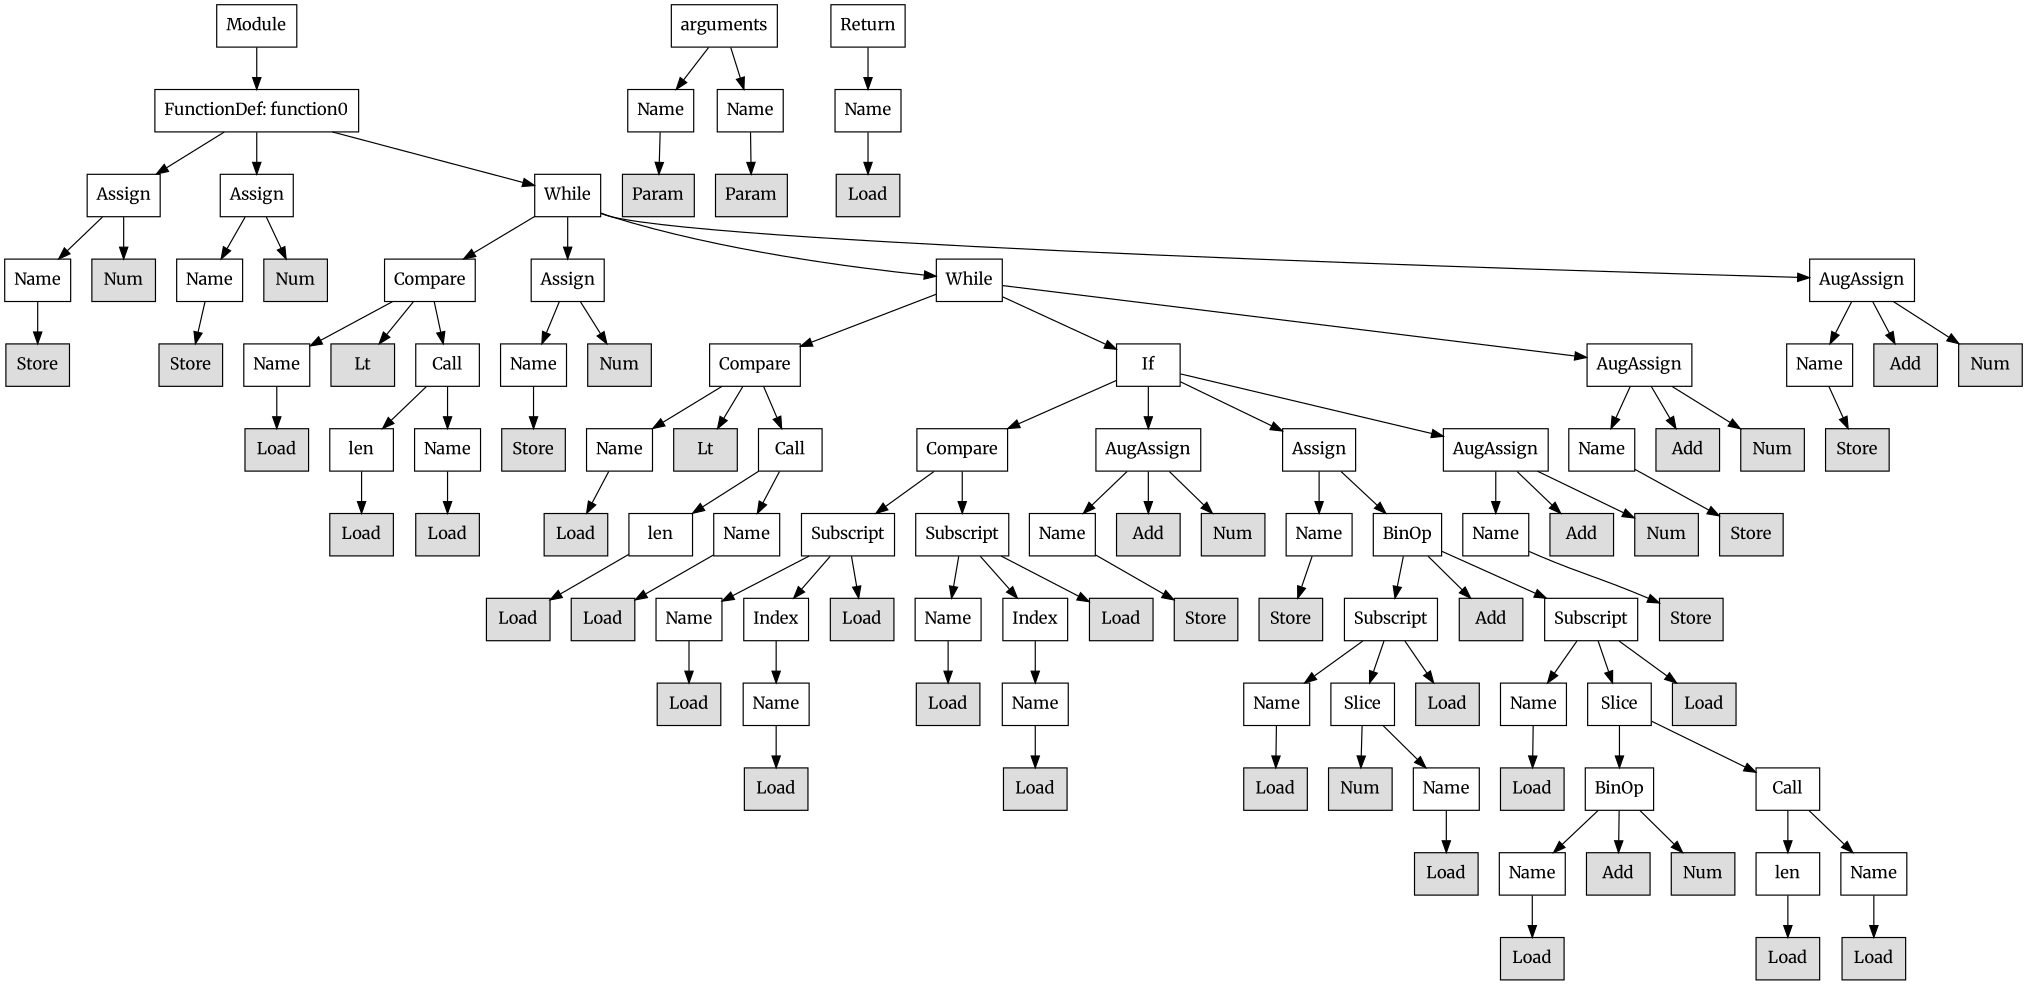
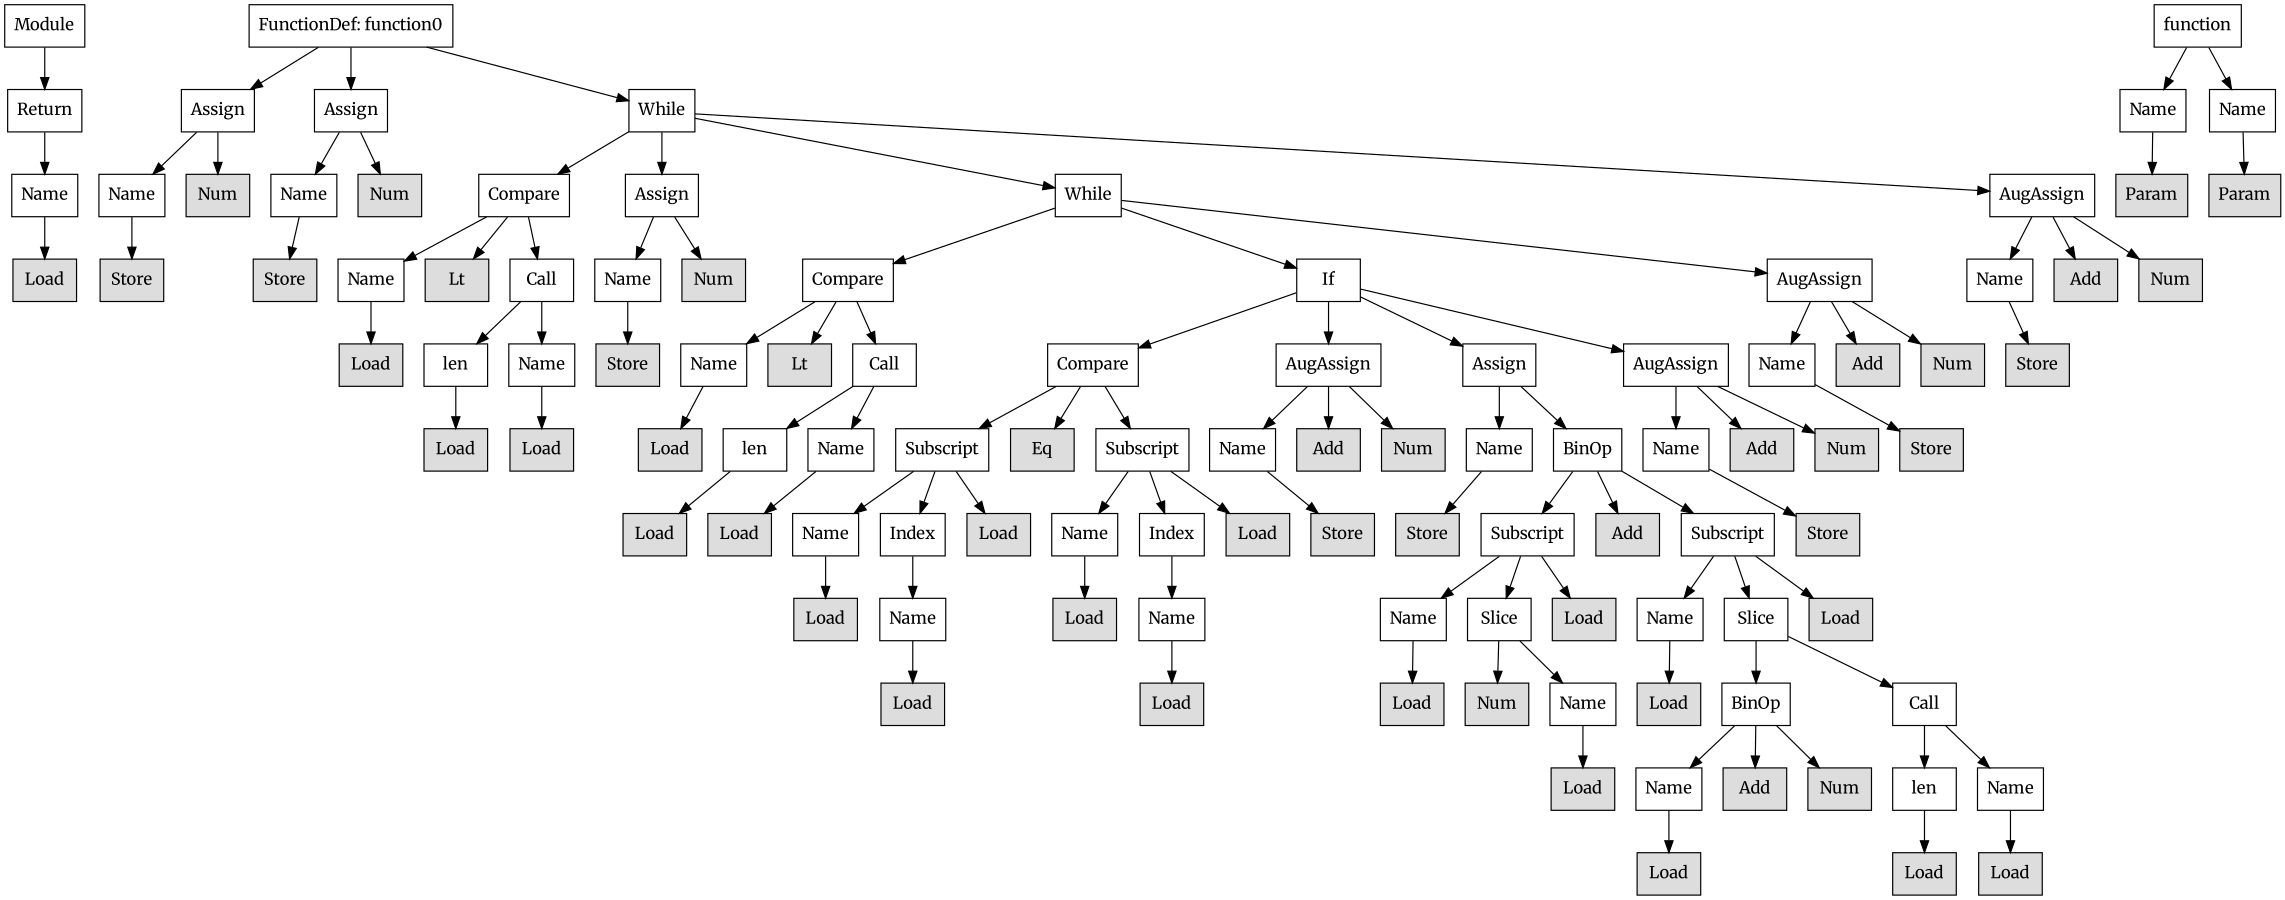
(724, 26) -> (2198, 26)
(257, 63) -> (45, 63)
none -> (1042, 450)
